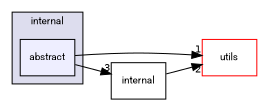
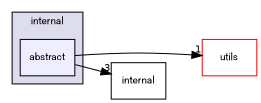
(179, 71) -> none
